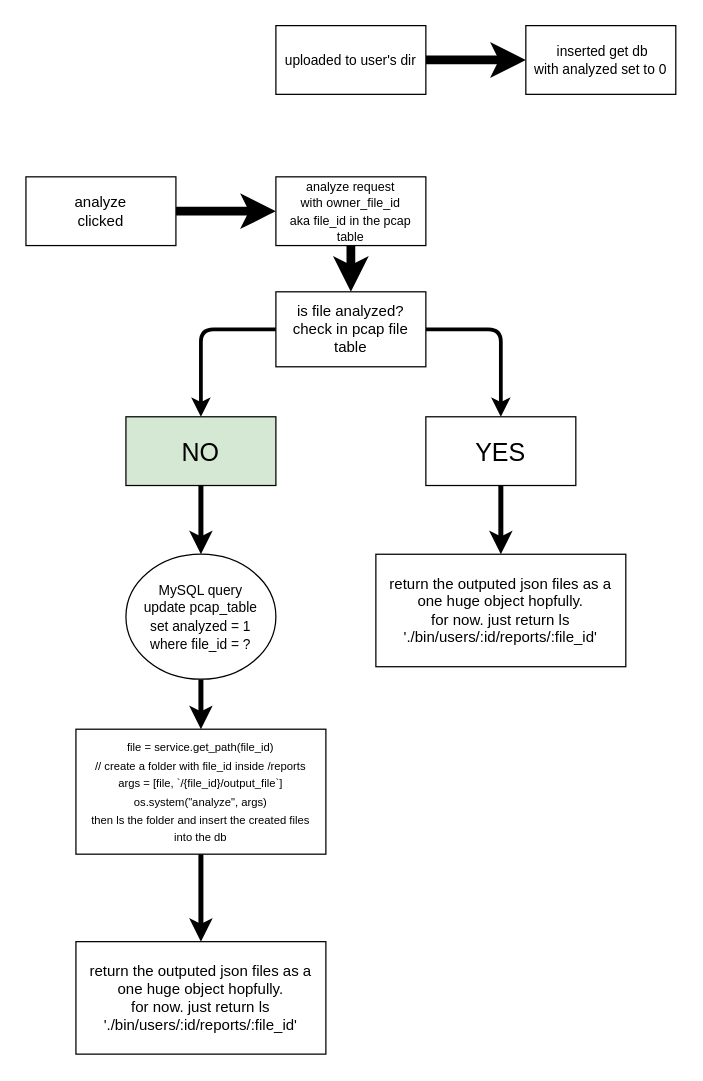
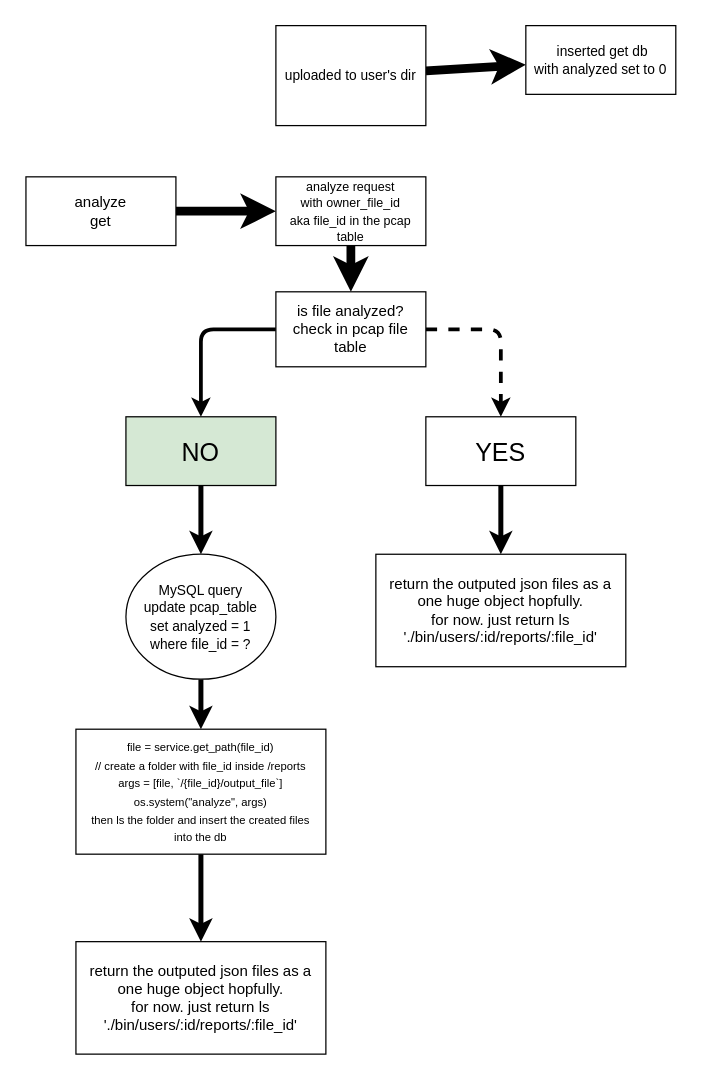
(351, 60) -> (351, 76)
(101, 212) -> (101, 212)
(495, 331) -> (495, 331)
